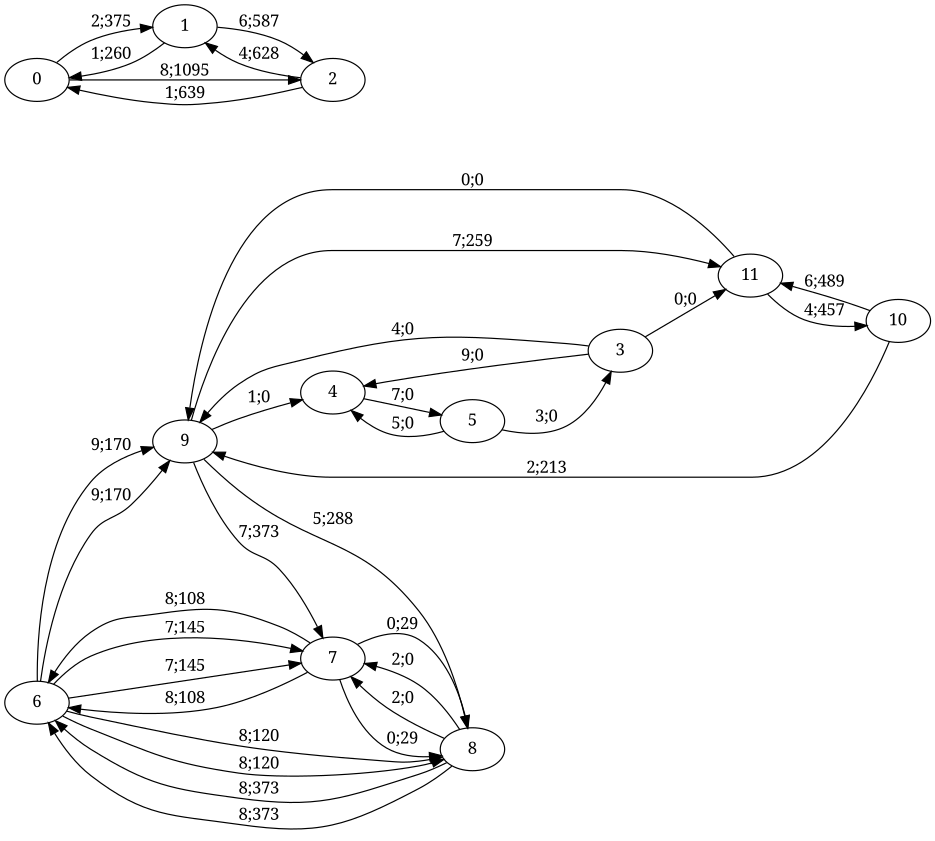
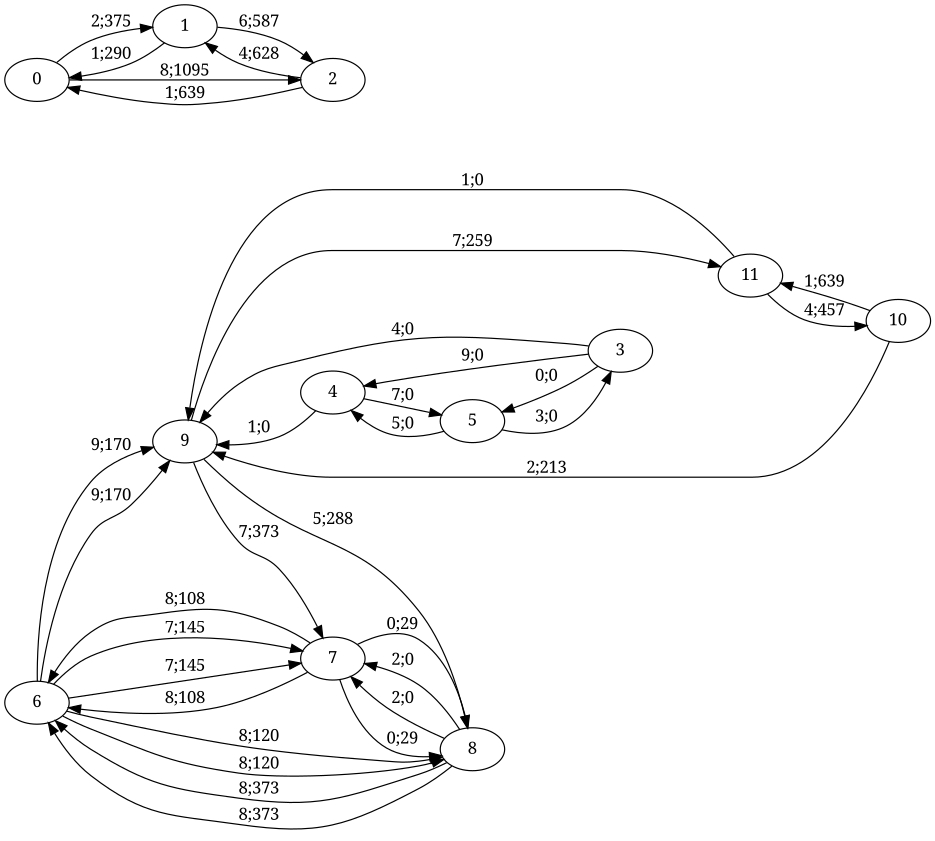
(111, 54) -> (111, 54)
(472, 181) -> (472, 181)
(824, 282) -> (824, 282)
(680, 316) -> (557, 390)
(251, 415) -> (276, 438)
